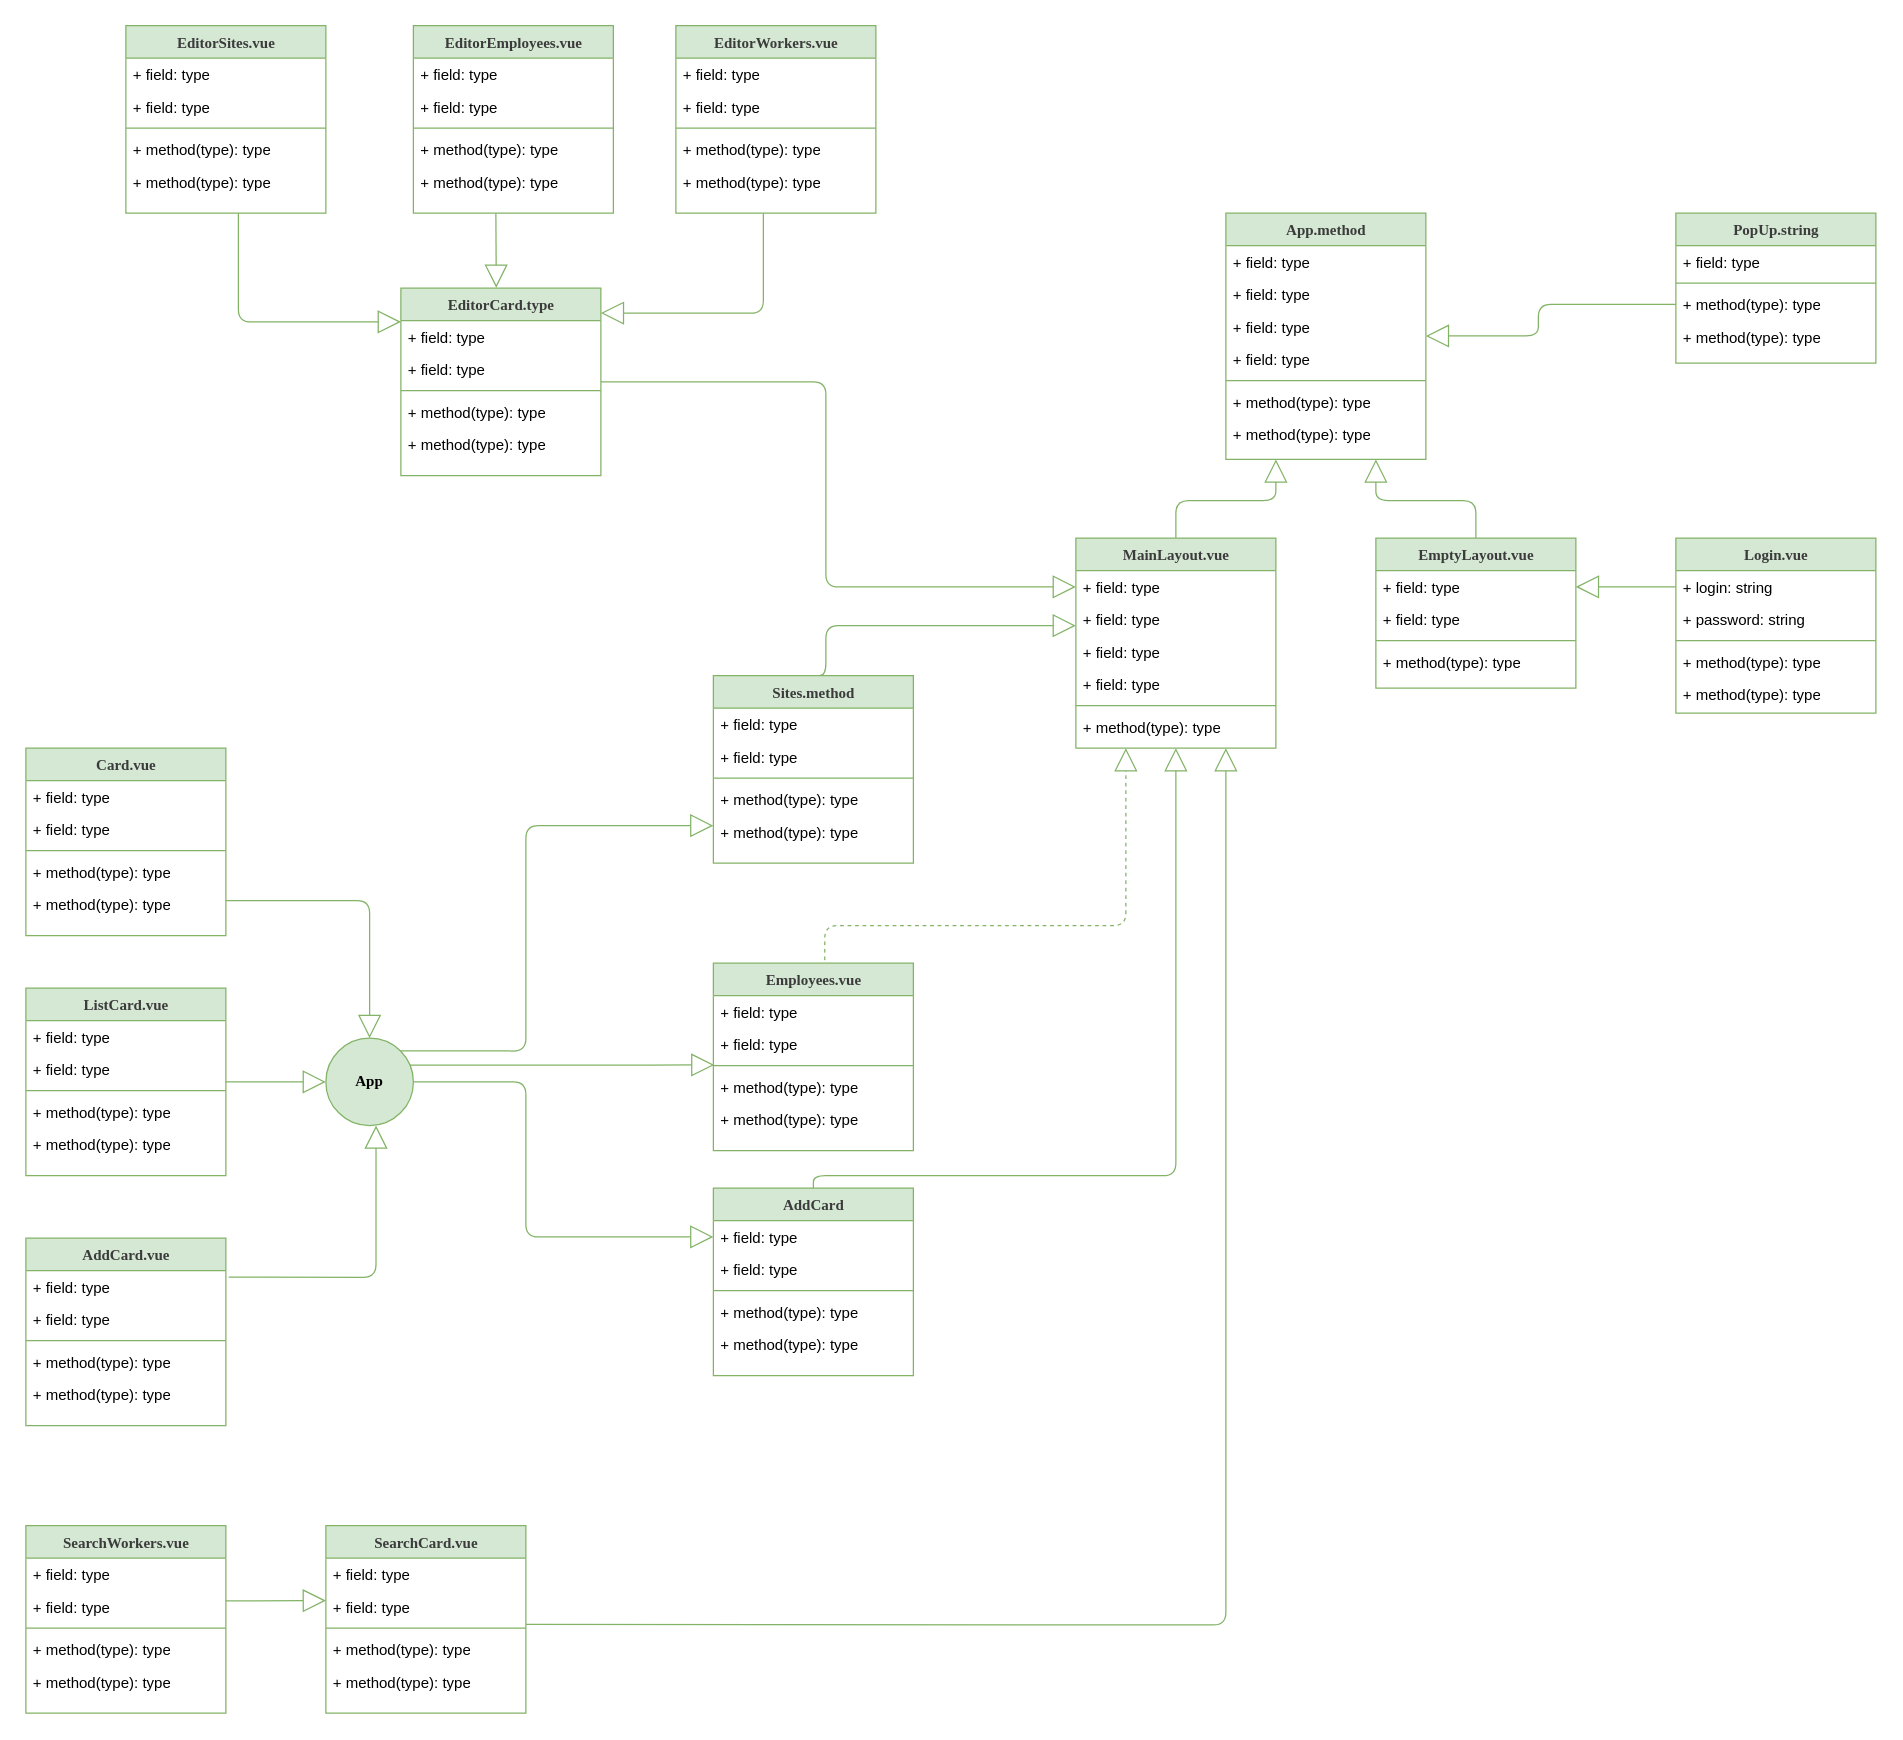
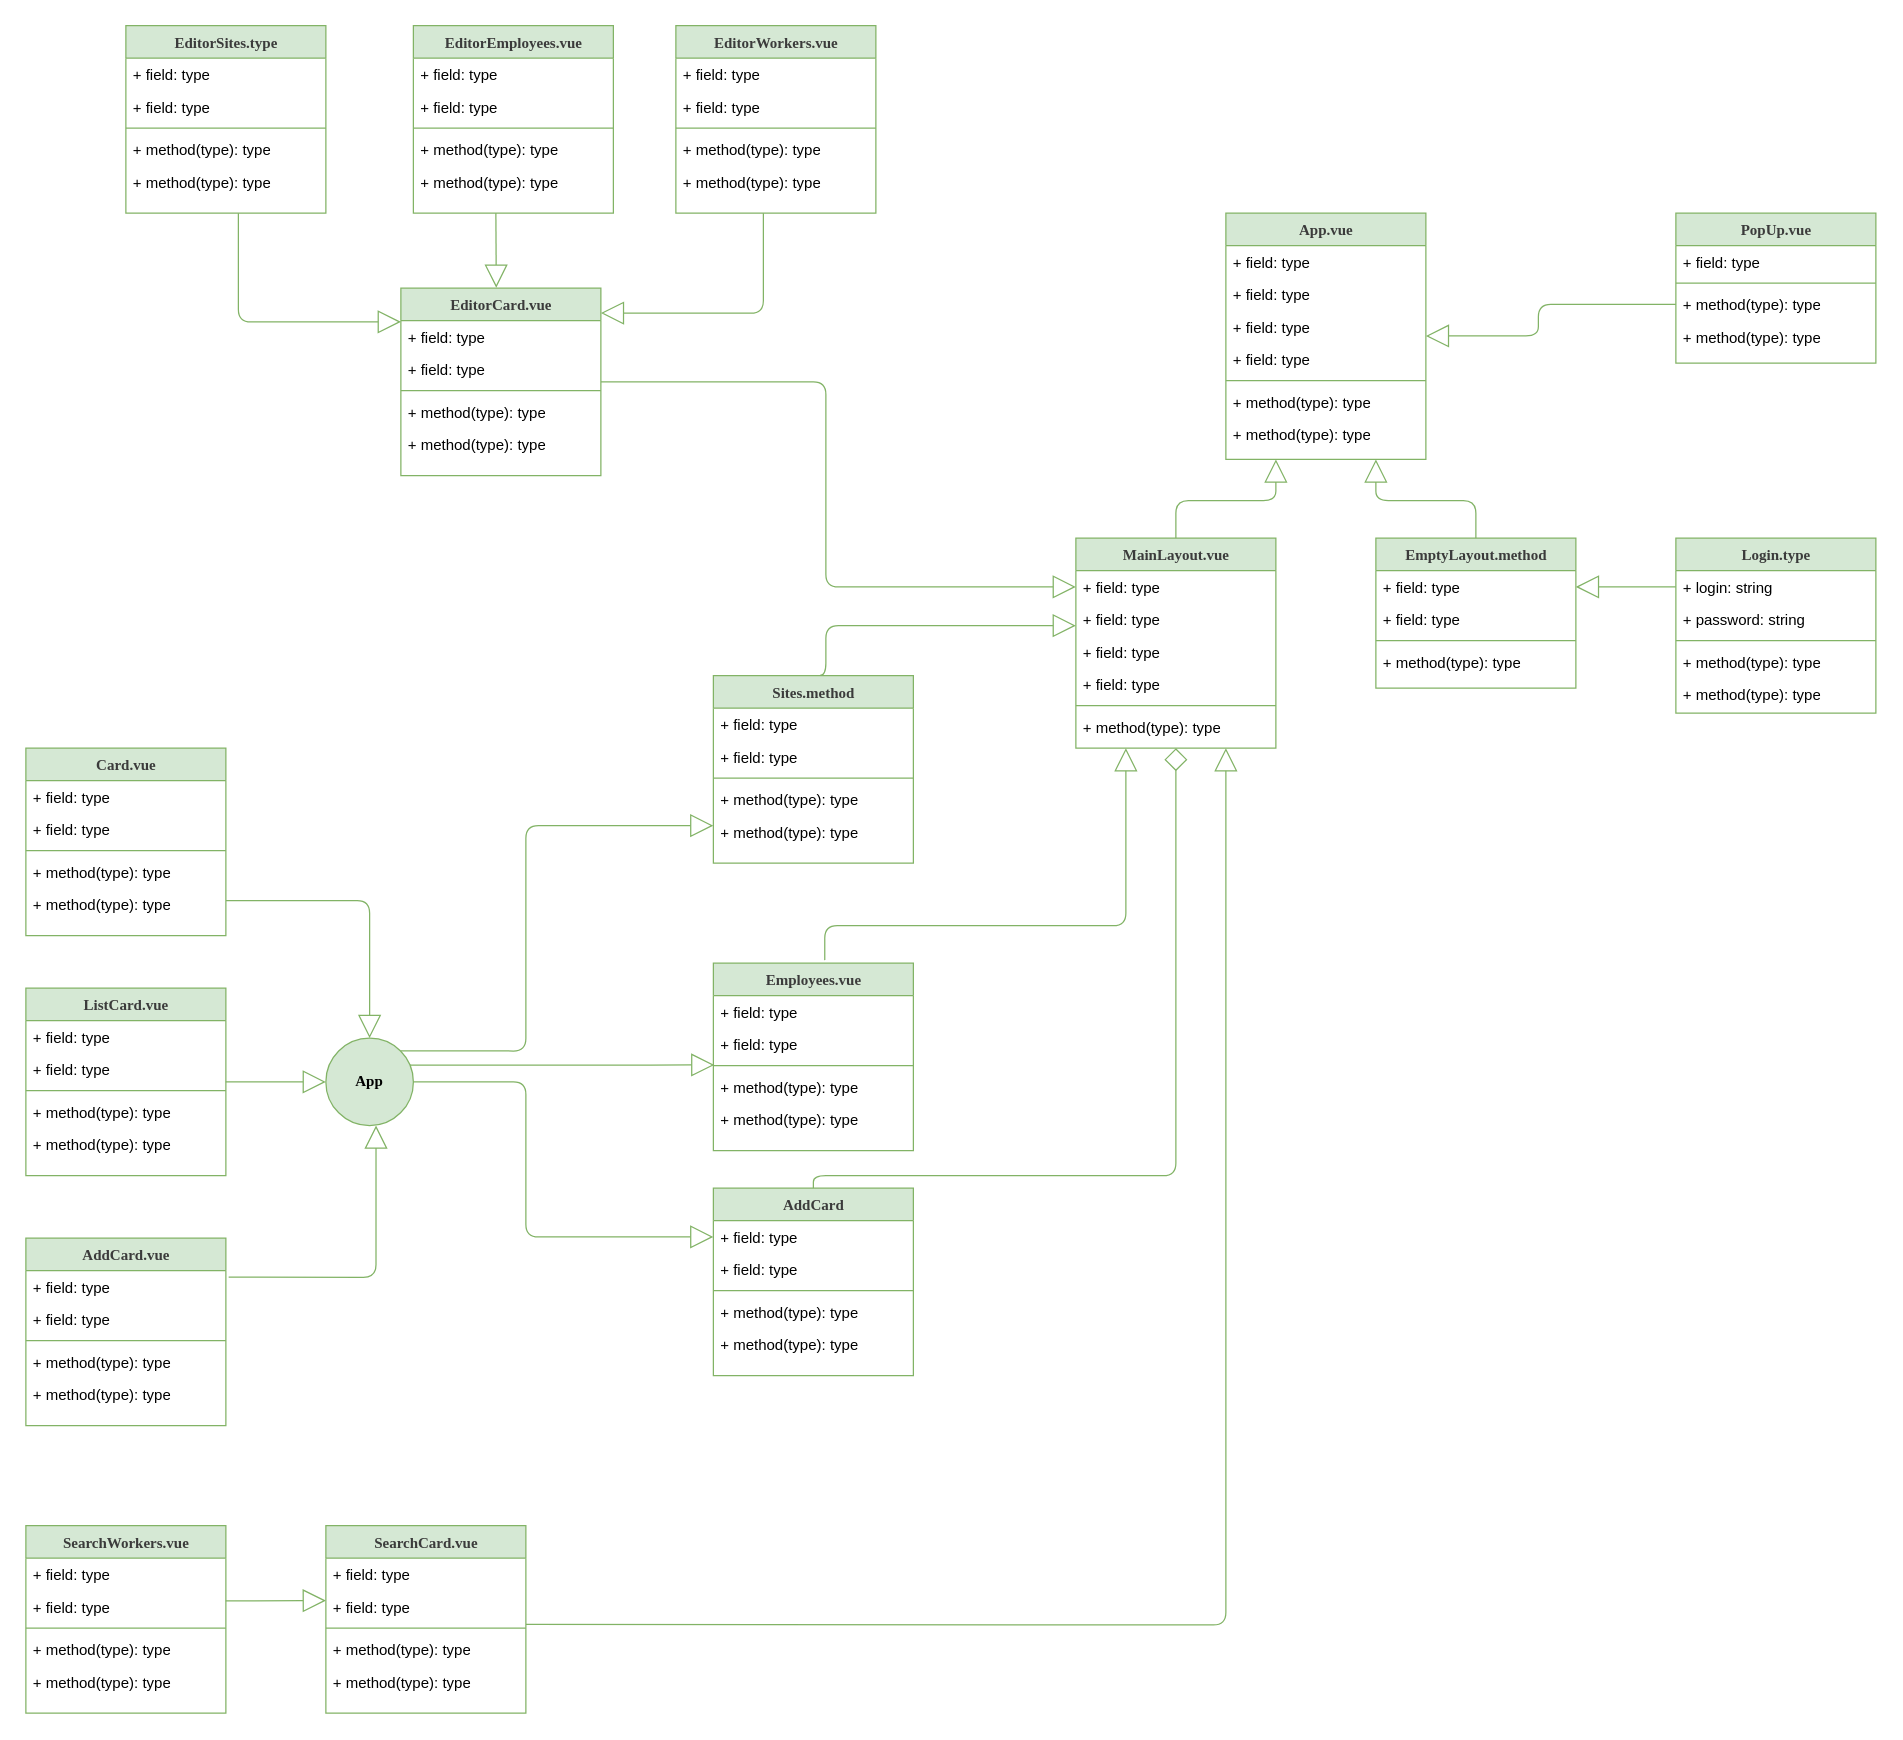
(226, 43) -> (226, 43)
(1326, 231) -> (1326, 231)
(1776, 231) -> (1776, 231)
(501, 306) -> (501, 306)
(1476, 556) -> (1476, 556)
(1776, 556) -> (1776, 556)
(1176, 772) -> (1176, 772)
(1036, 926) -> (1036, 926)
